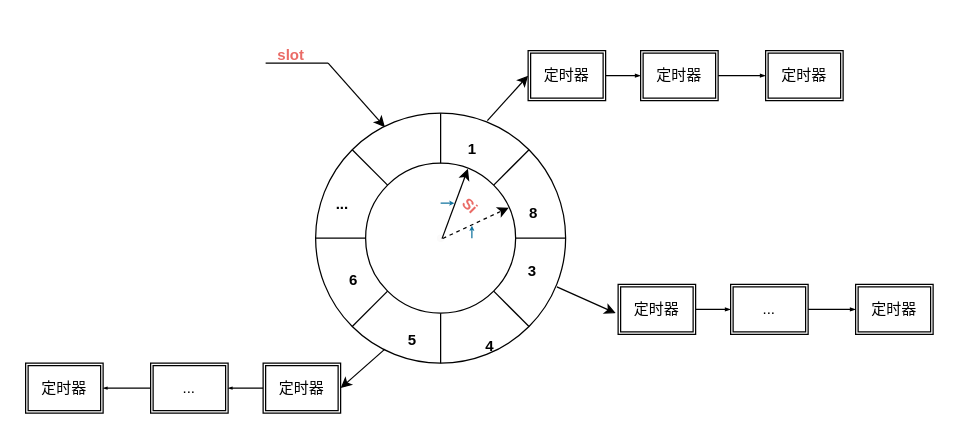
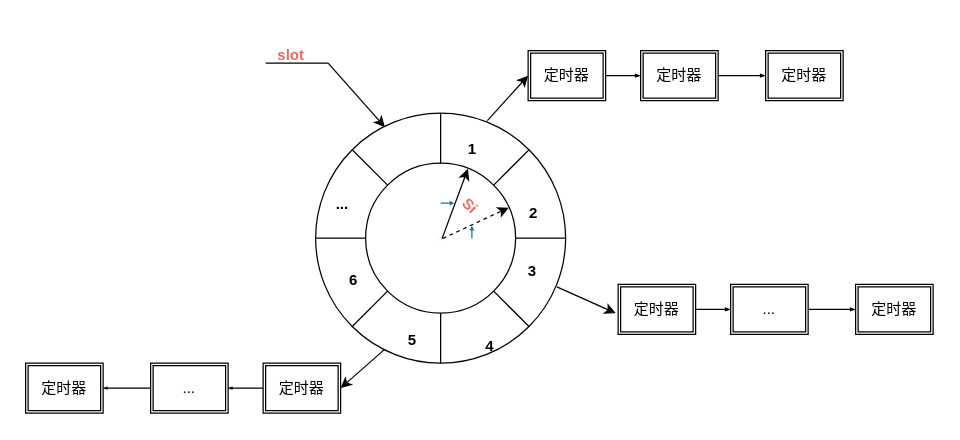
(534, 208) -> (534, 208)
